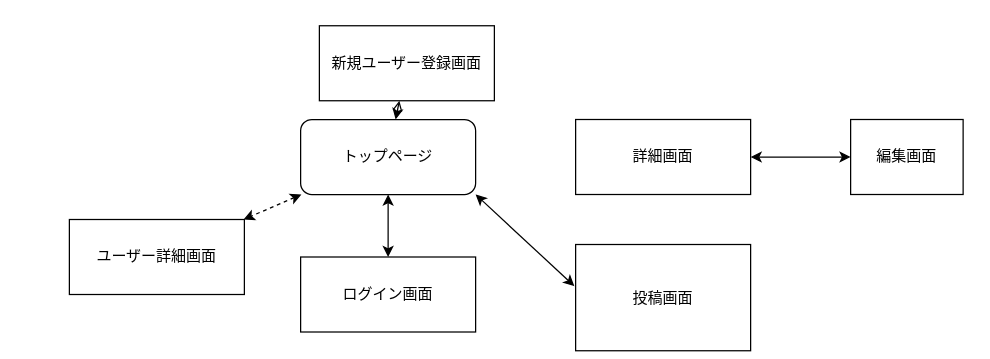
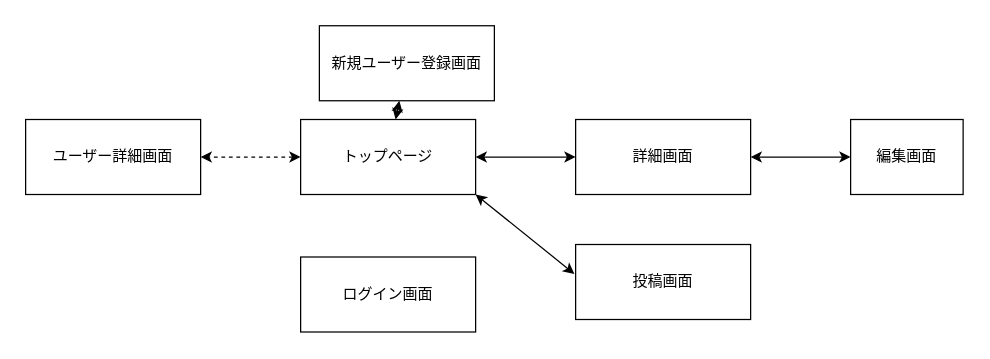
(398, 107) -> (398, 109)
(388, 157) -> (388, 157)
none -> (526, 157)
(388, 226) -> none
(157, 257) -> (113, 157)
(663, 298) -> (663, 282)
